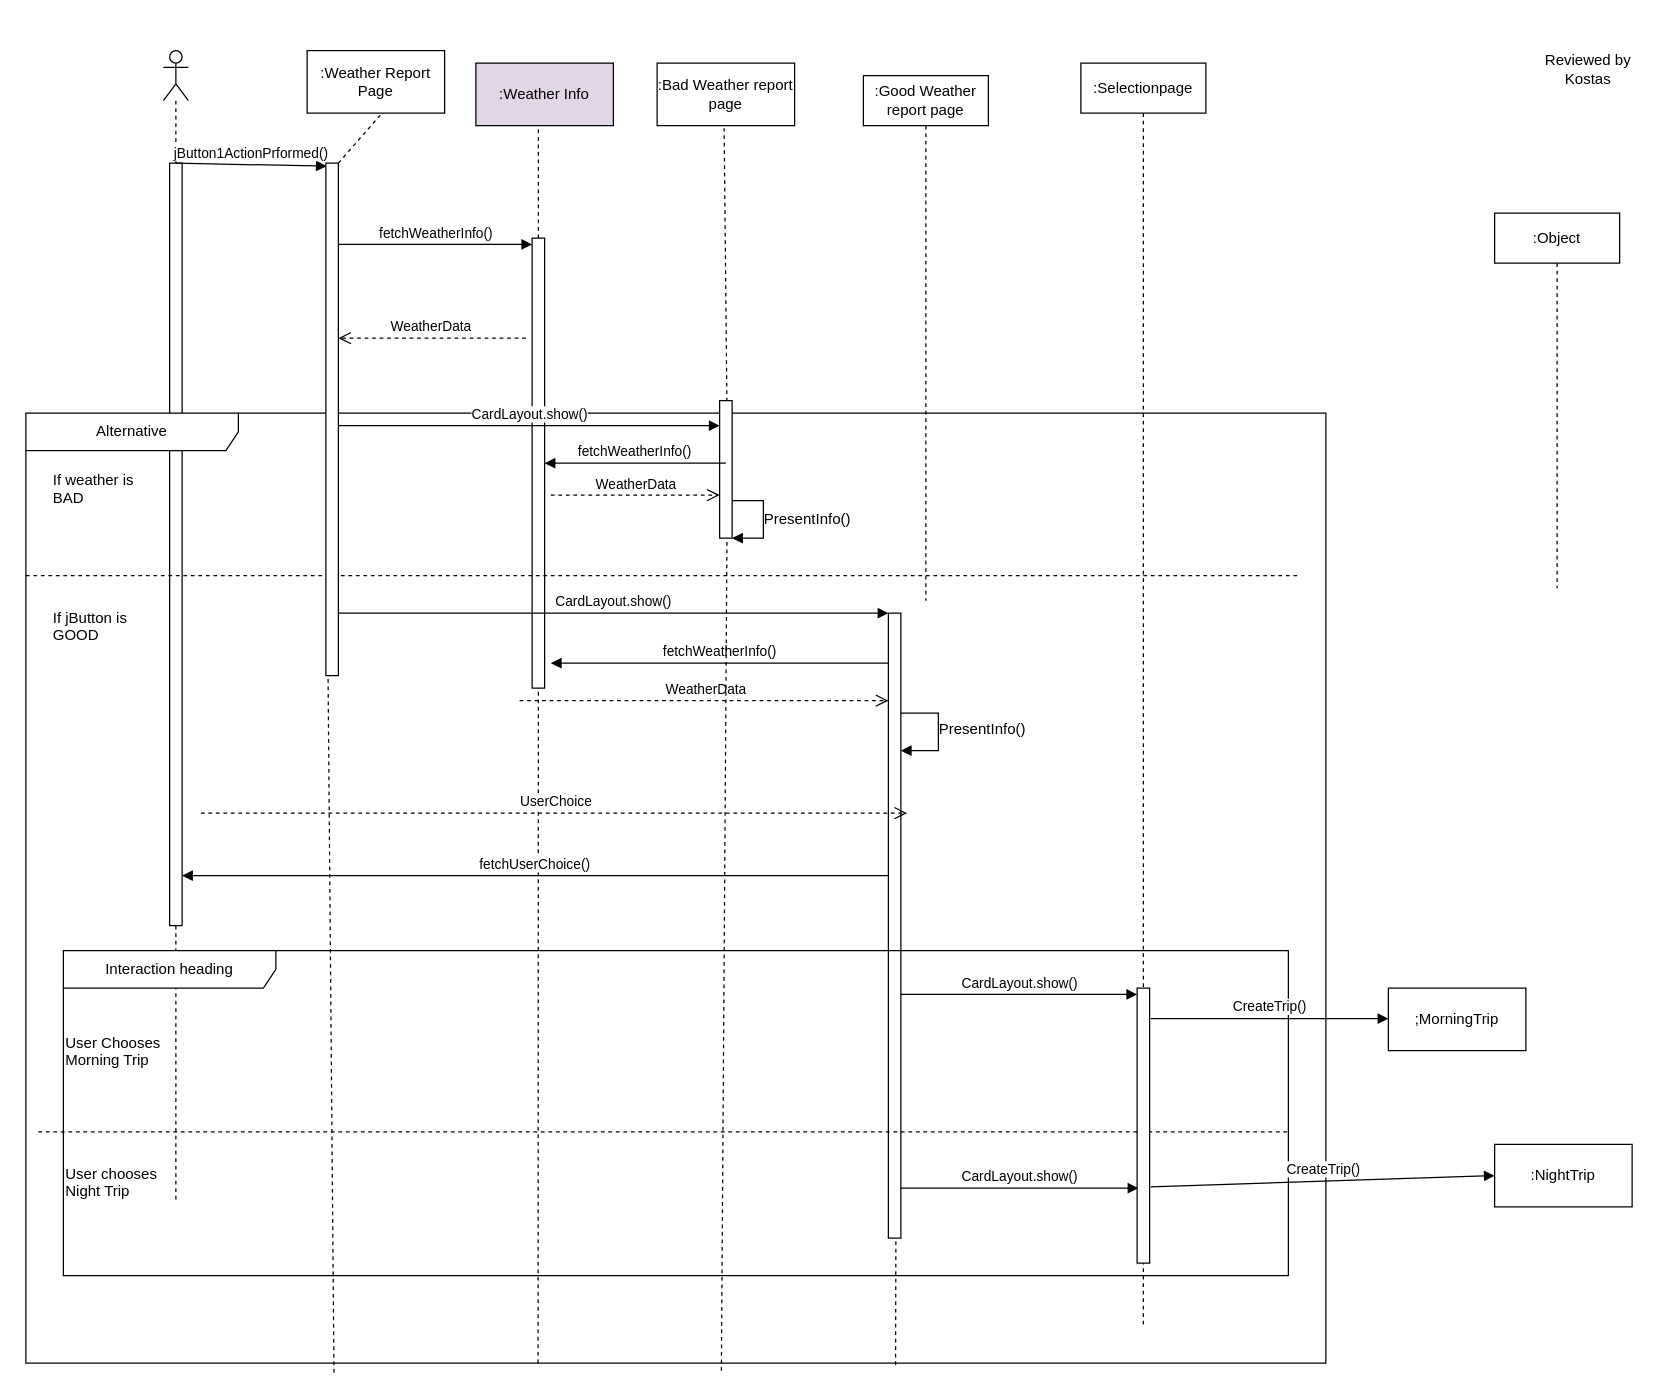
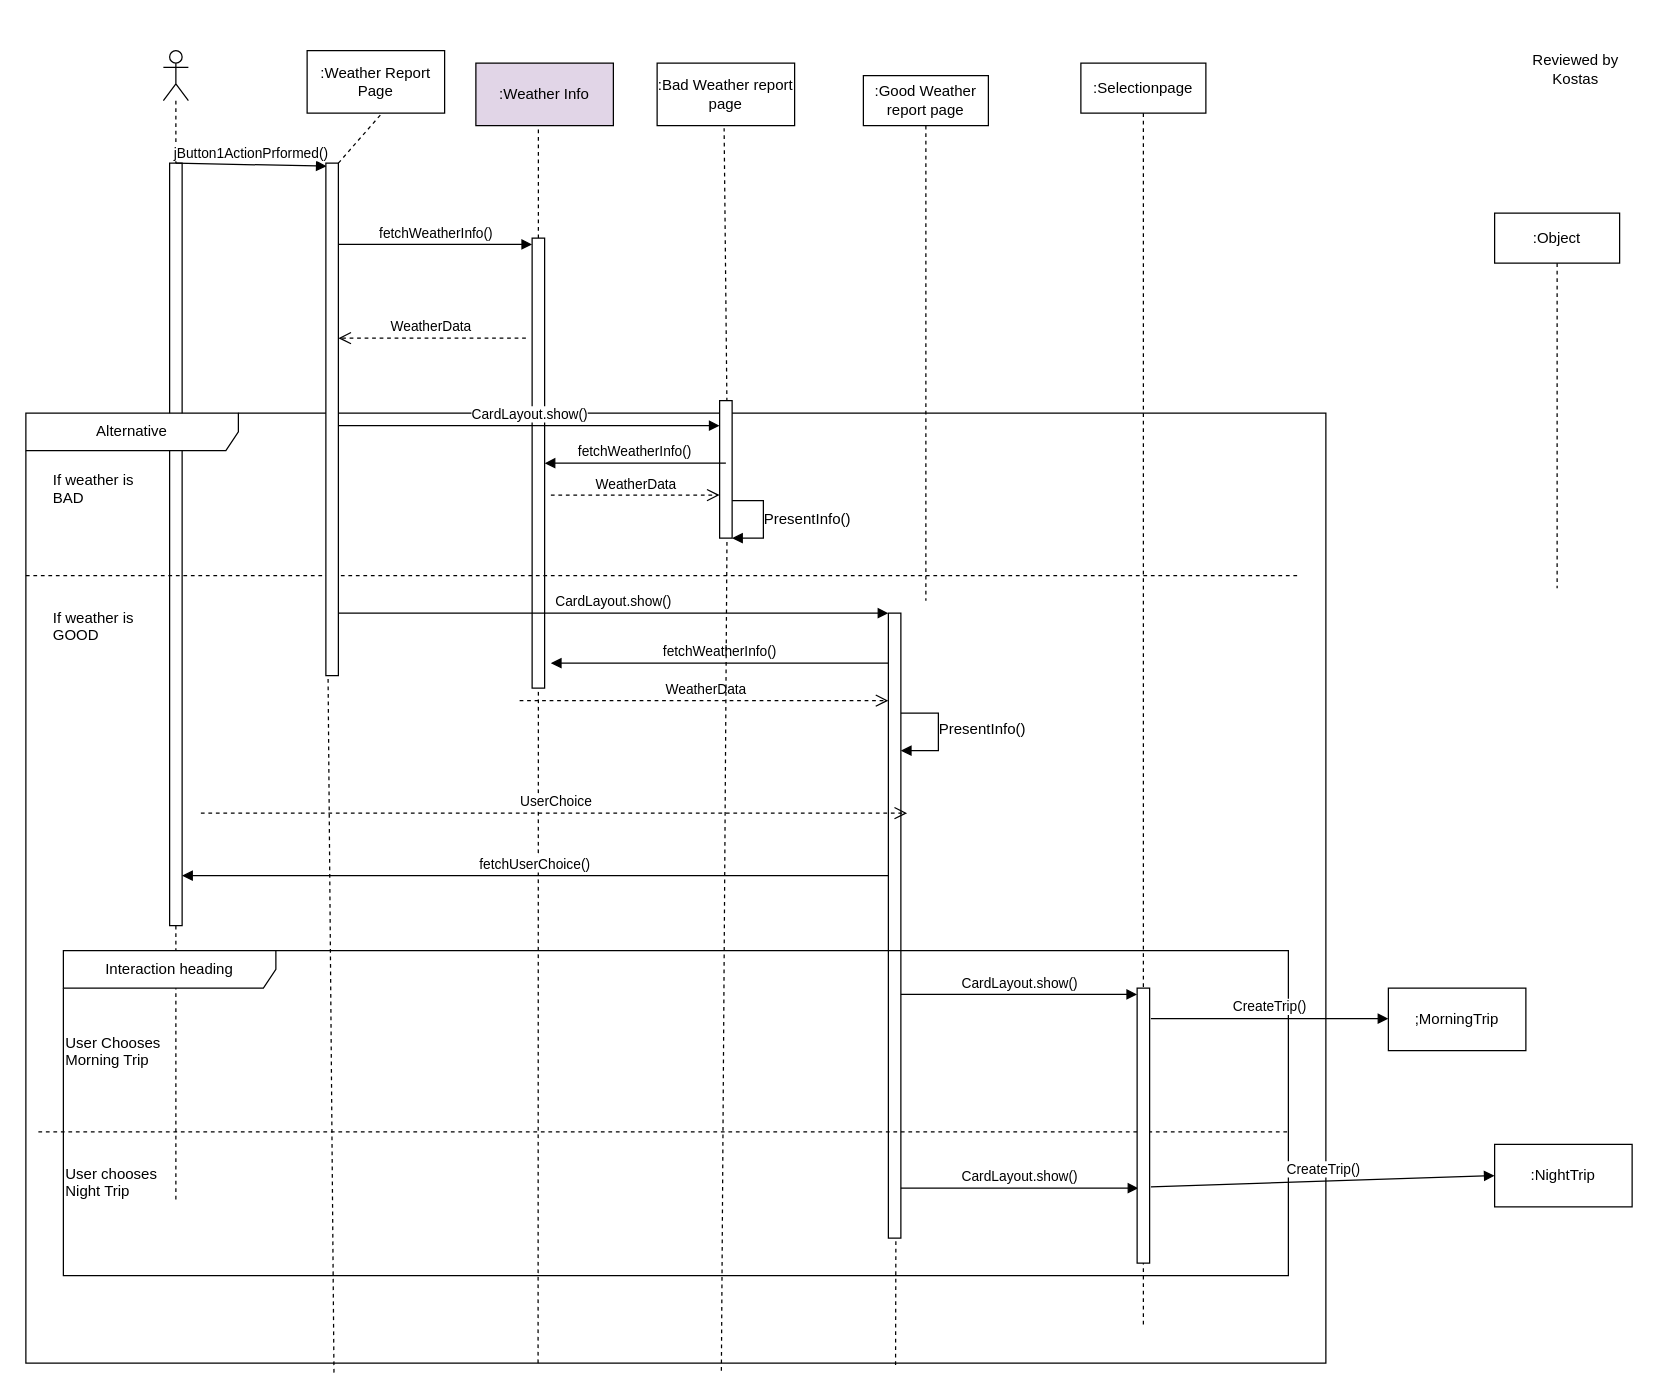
(1588, 69) -> (1576, 69)
(102, 627) -> (102, 627)
